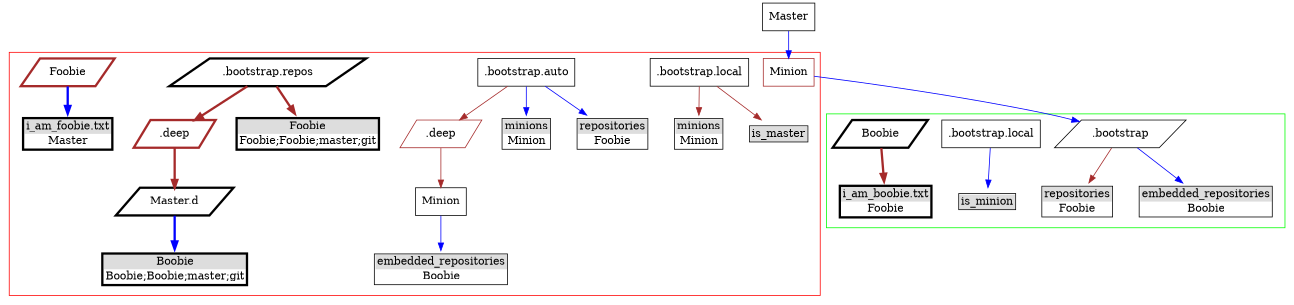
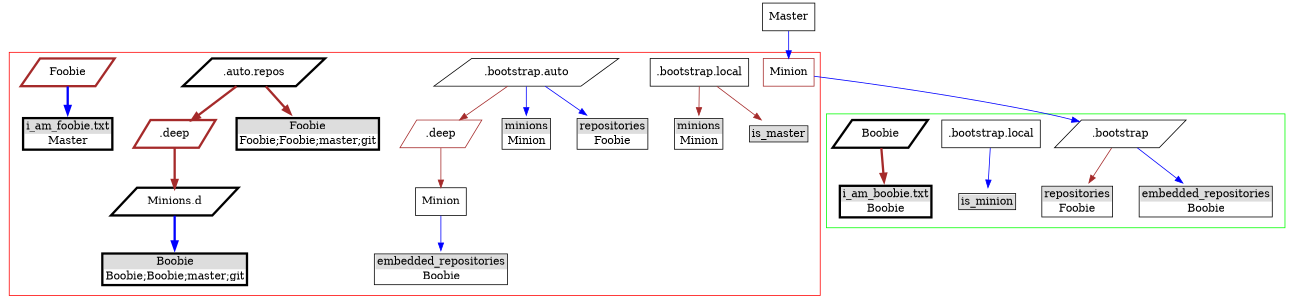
(268, 72) -> (254, 72)
(526, 72) -> (526, 72)
(175, 202) -> (175, 202)
(886, 209) -> (886, 209)
